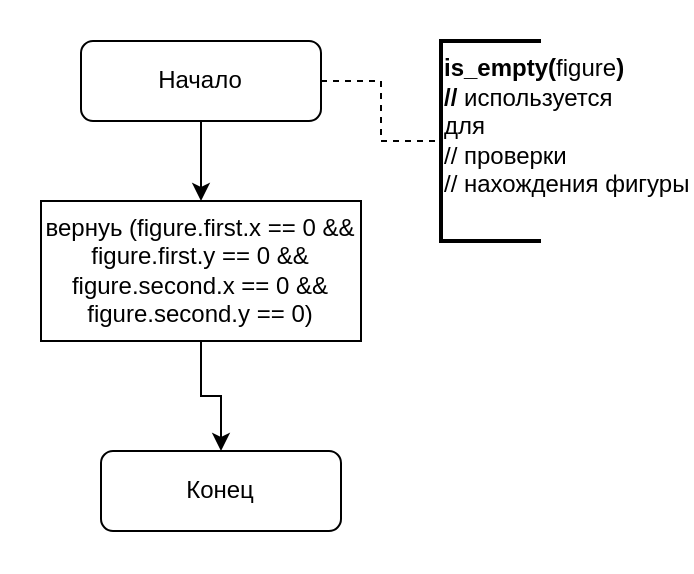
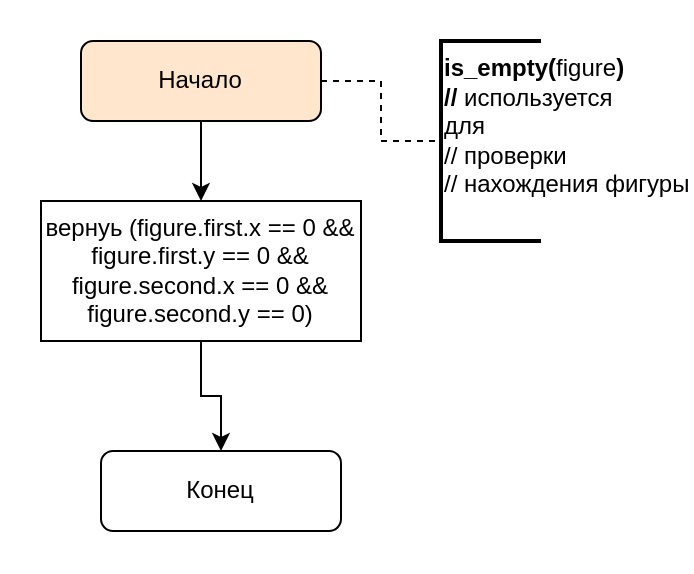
(201, 81) -> (201, 81)
